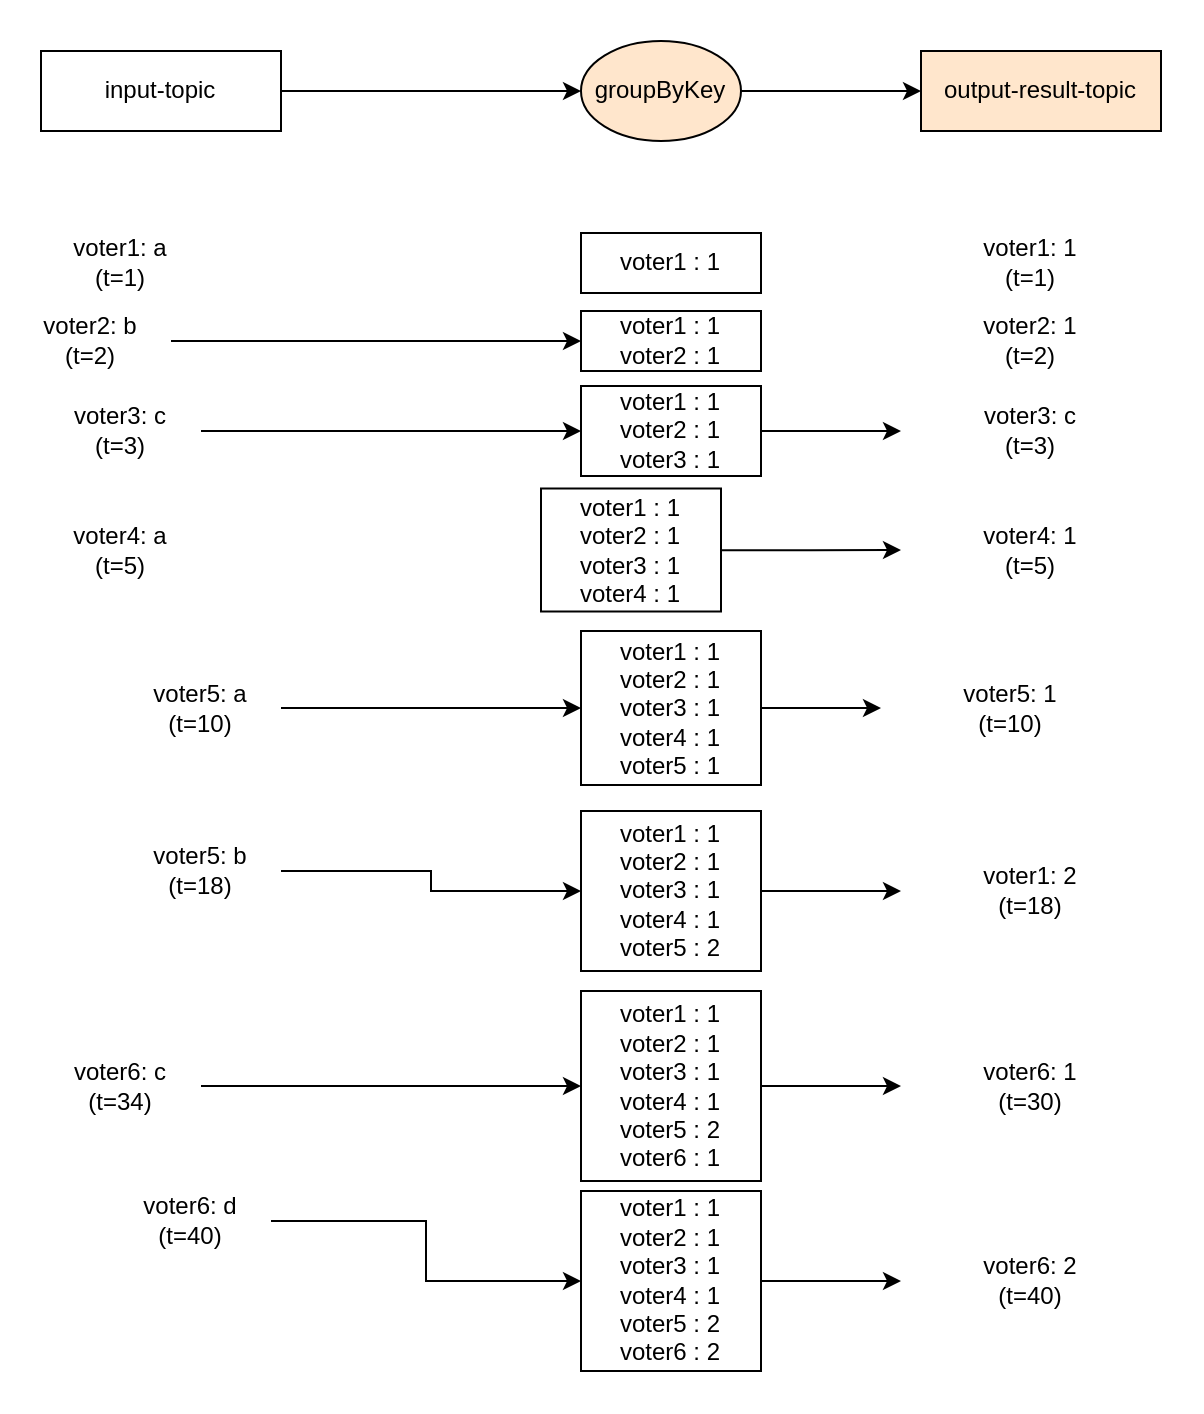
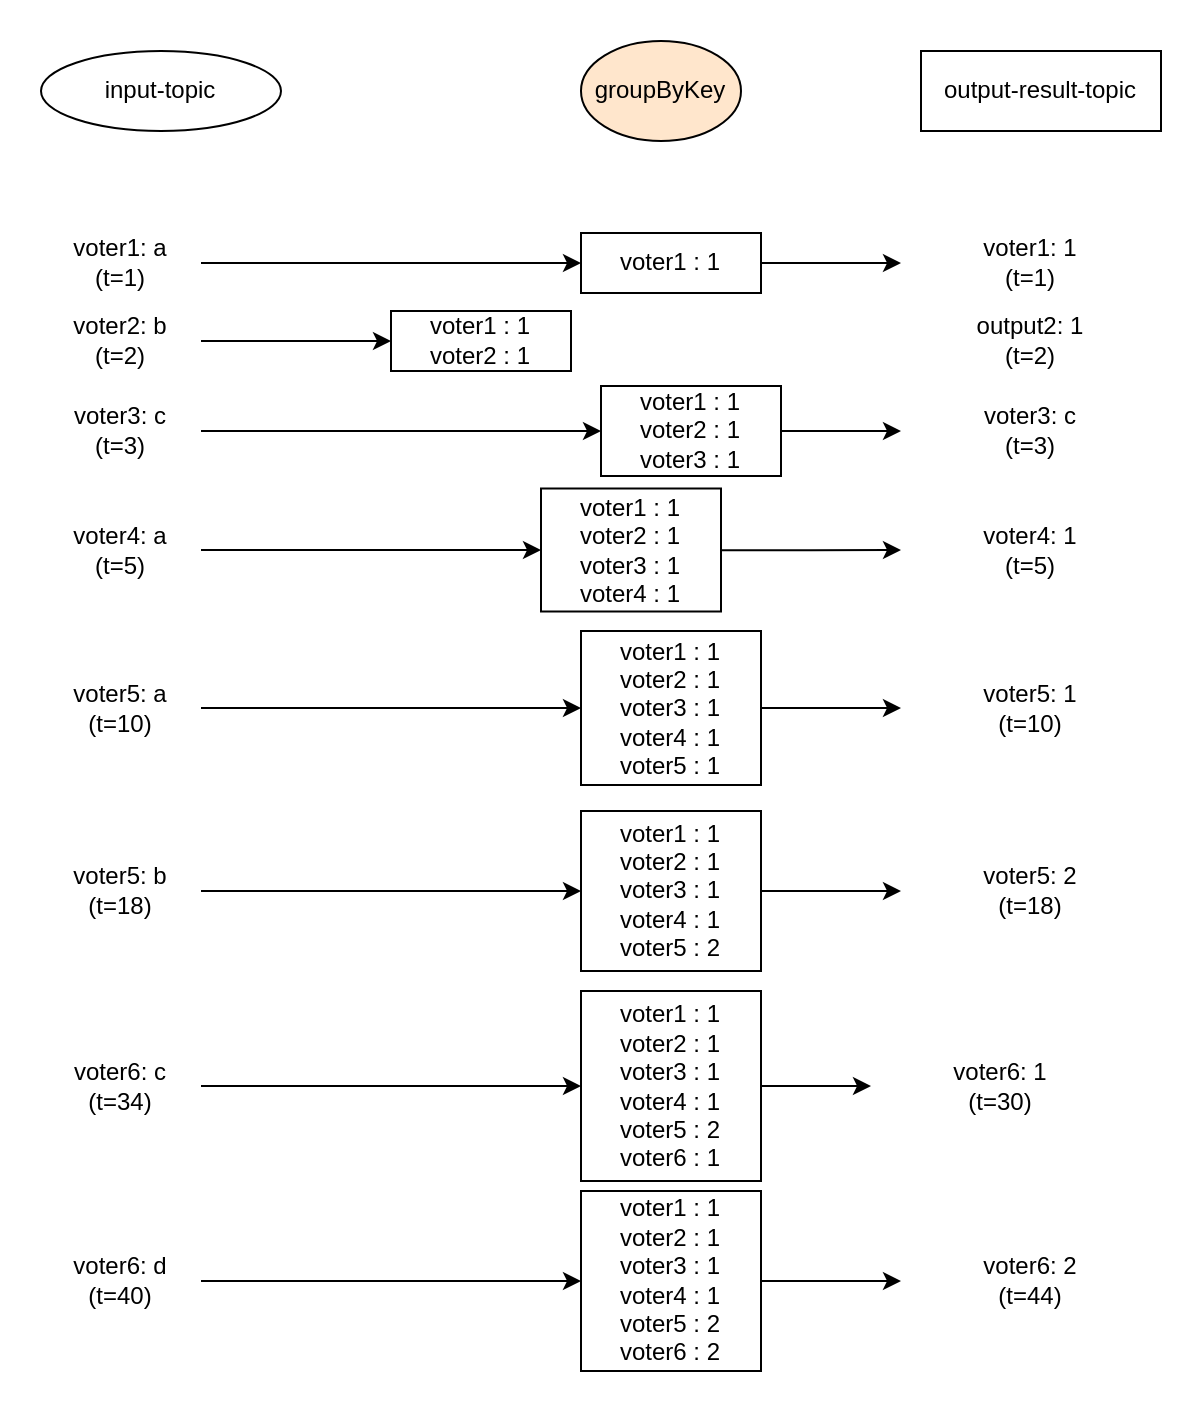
(161, 91) -> (161, 91)
(424, 91) -> none
(824, 91) -> none
(1041, 91) -> (1041, 91)
none -> (384, 263)
none -> (824, 263)
(91, 341) -> (121, 341)
(671, 341) -> (481, 341)
(1031, 341) -> (1031, 341)
(671, 431) -> (691, 431)
none -> (364, 550)
(201, 708) -> (121, 708)
(1011, 708) -> (1031, 708)
(201, 871) -> (121, 891)
(1031, 891) -> (1031, 891)
(1031, 1086) -> (1001, 1086)
(191, 1221) -> (121, 1281)
(1031, 1281) -> (1031, 1281)
